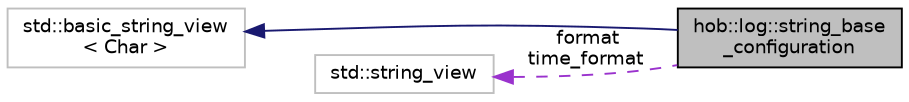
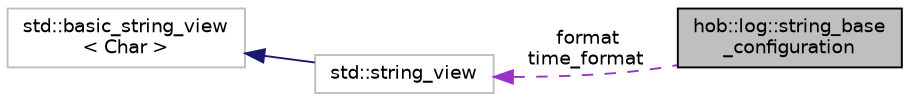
(471, 26) -> (290, 59)
